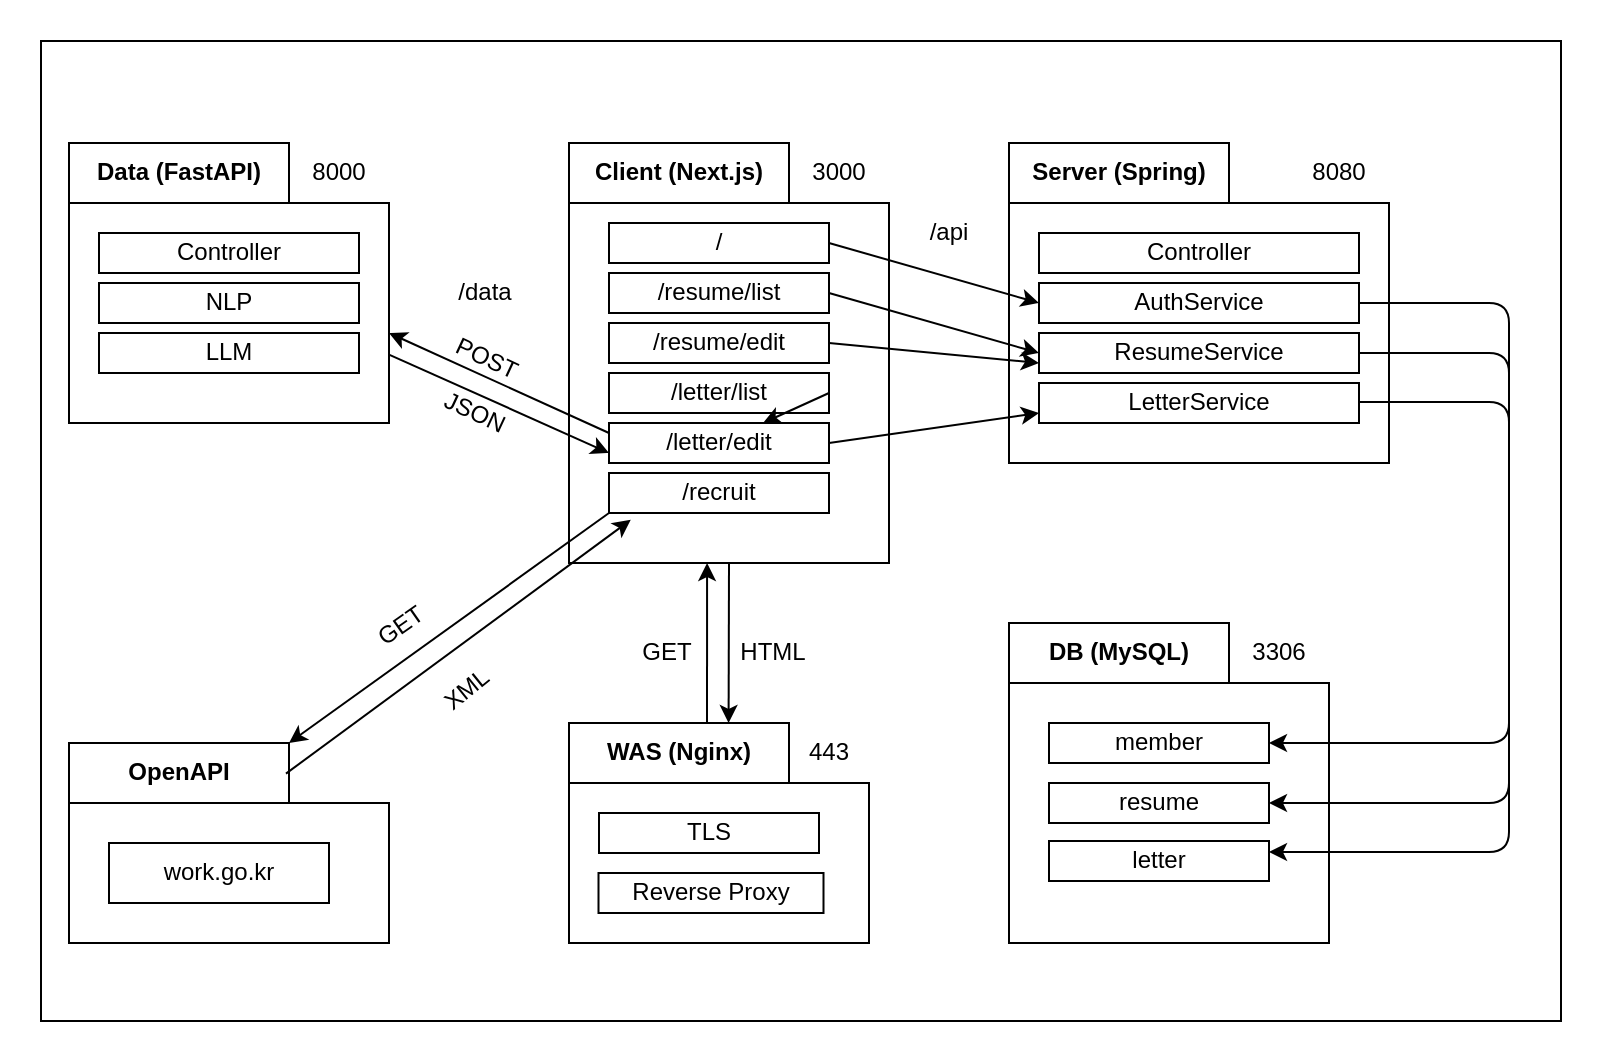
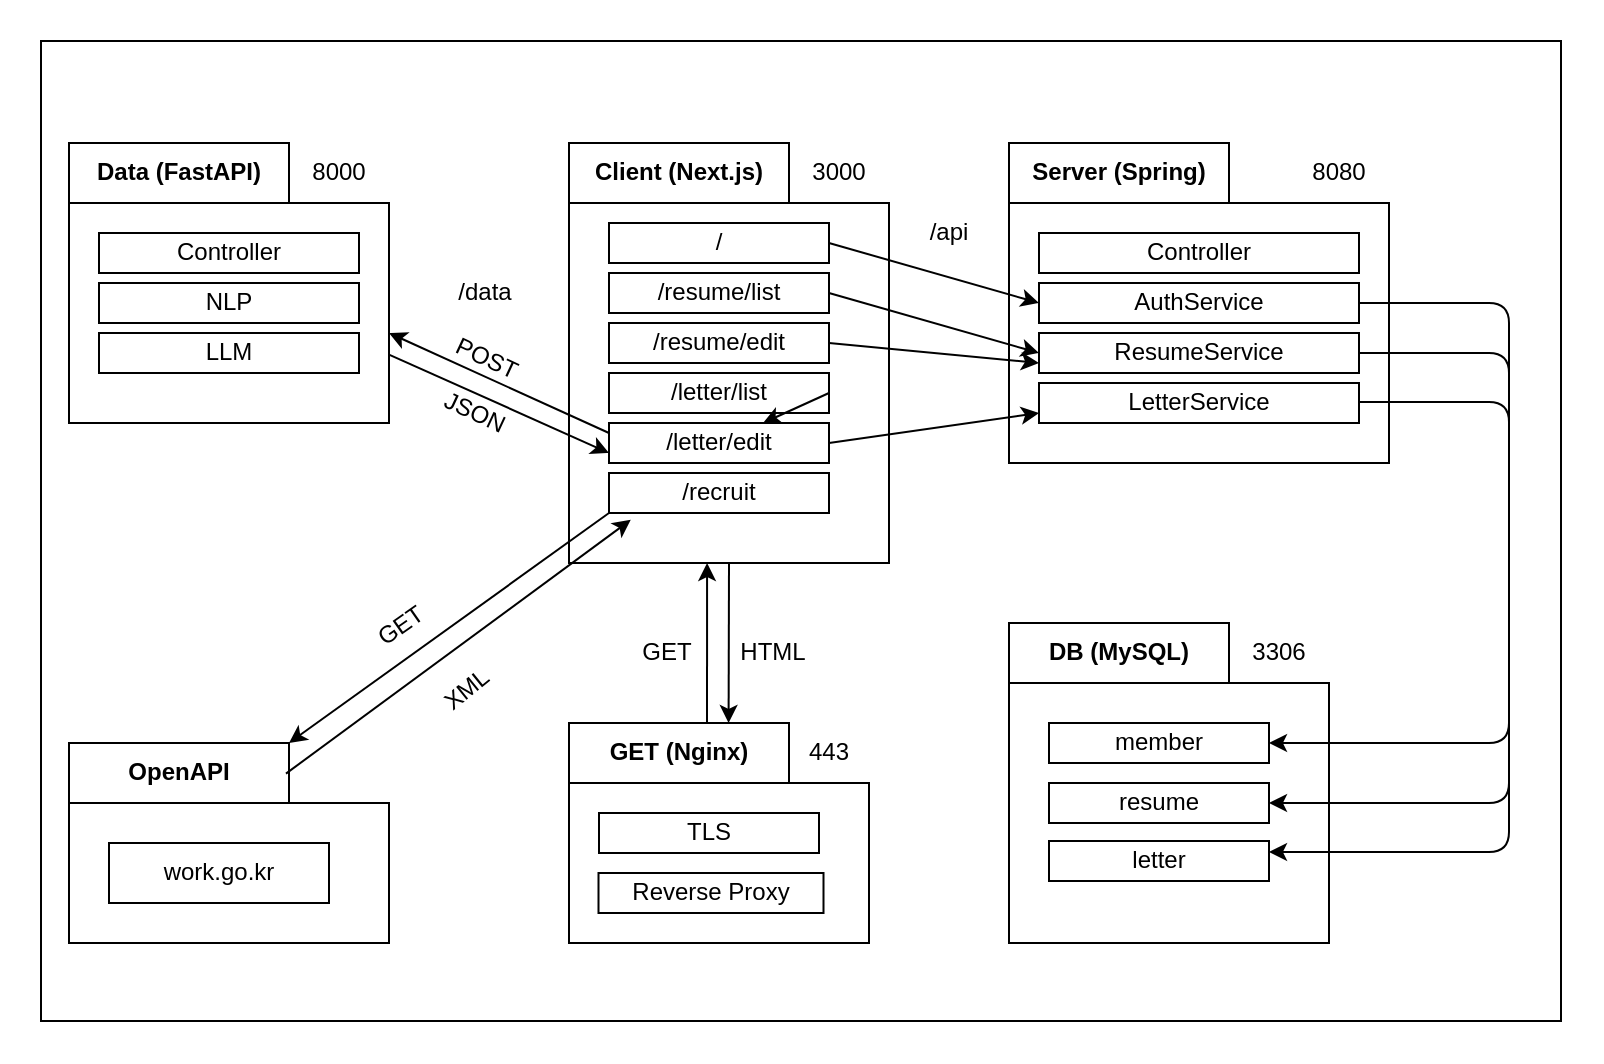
(680, 753) -> (680, 753)
